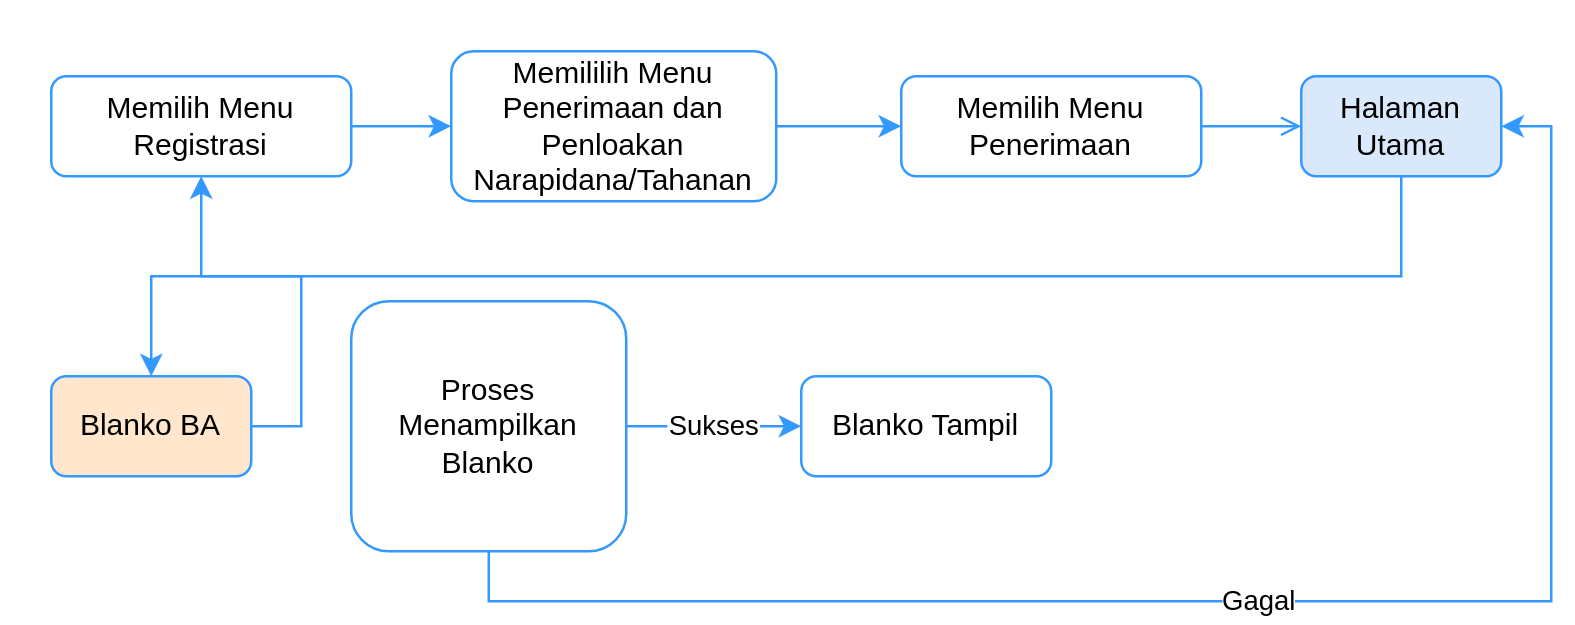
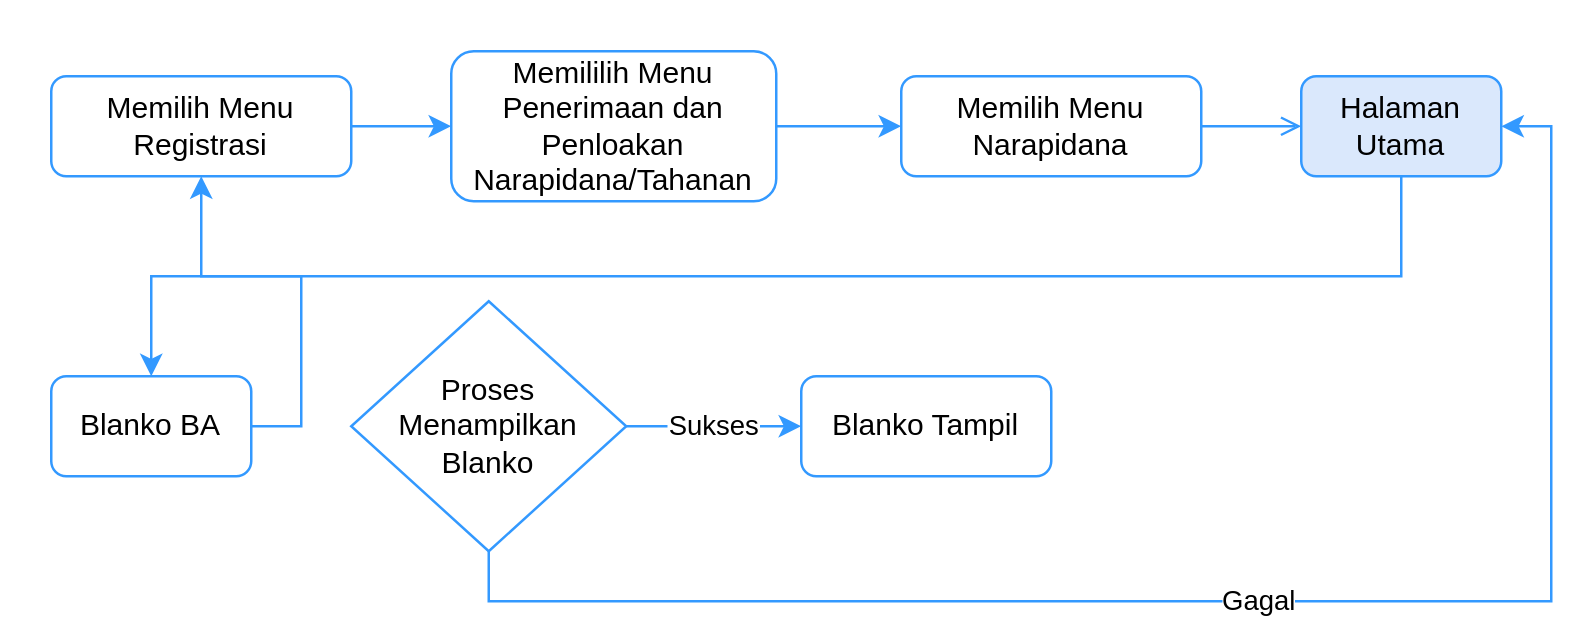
(1051, 126) -> (1051, 126)
(151, 426) -> (151, 426)
(489, 426) -> (489, 426)
